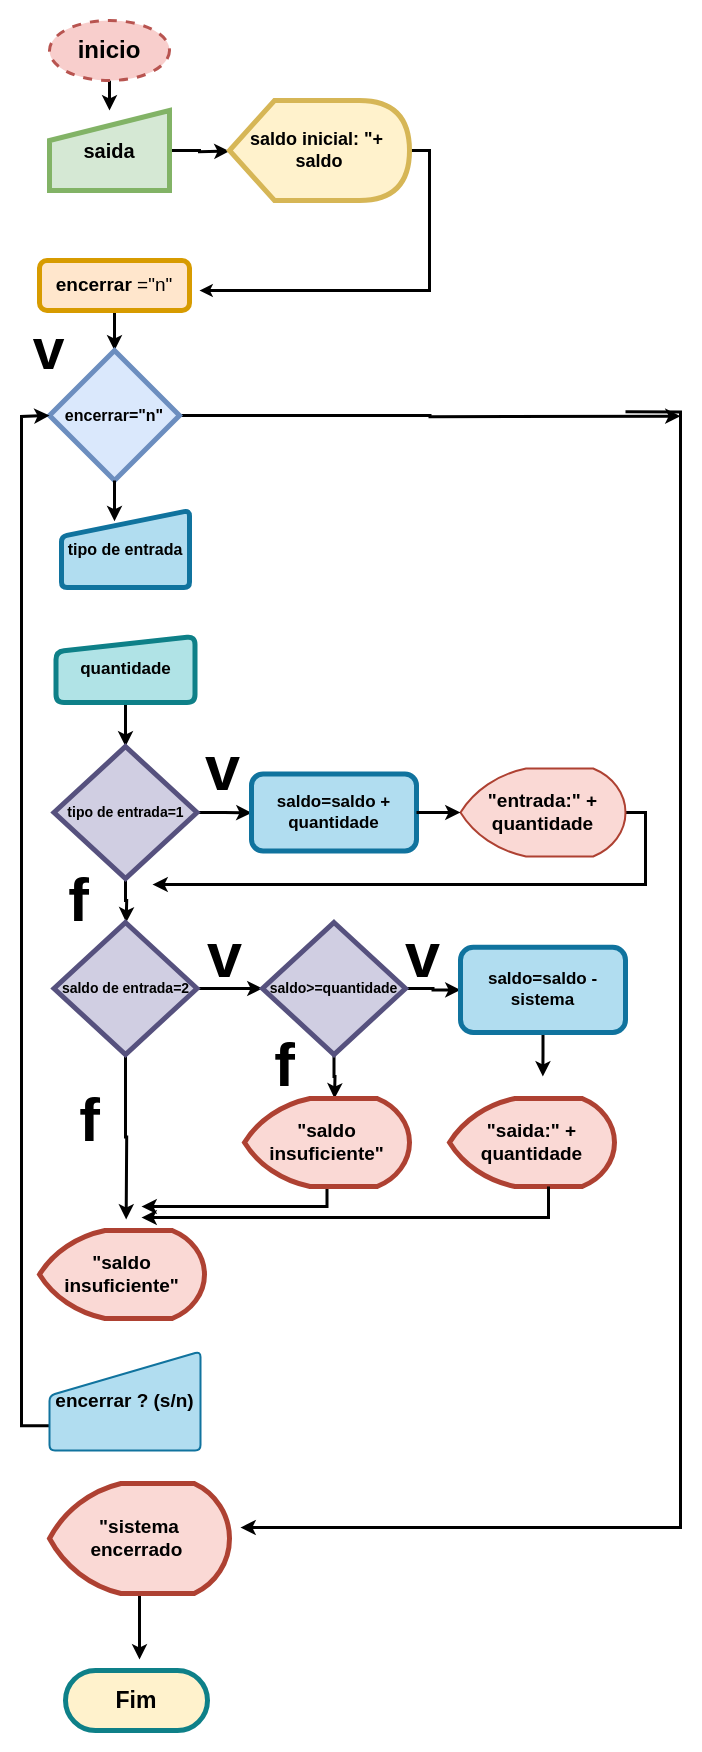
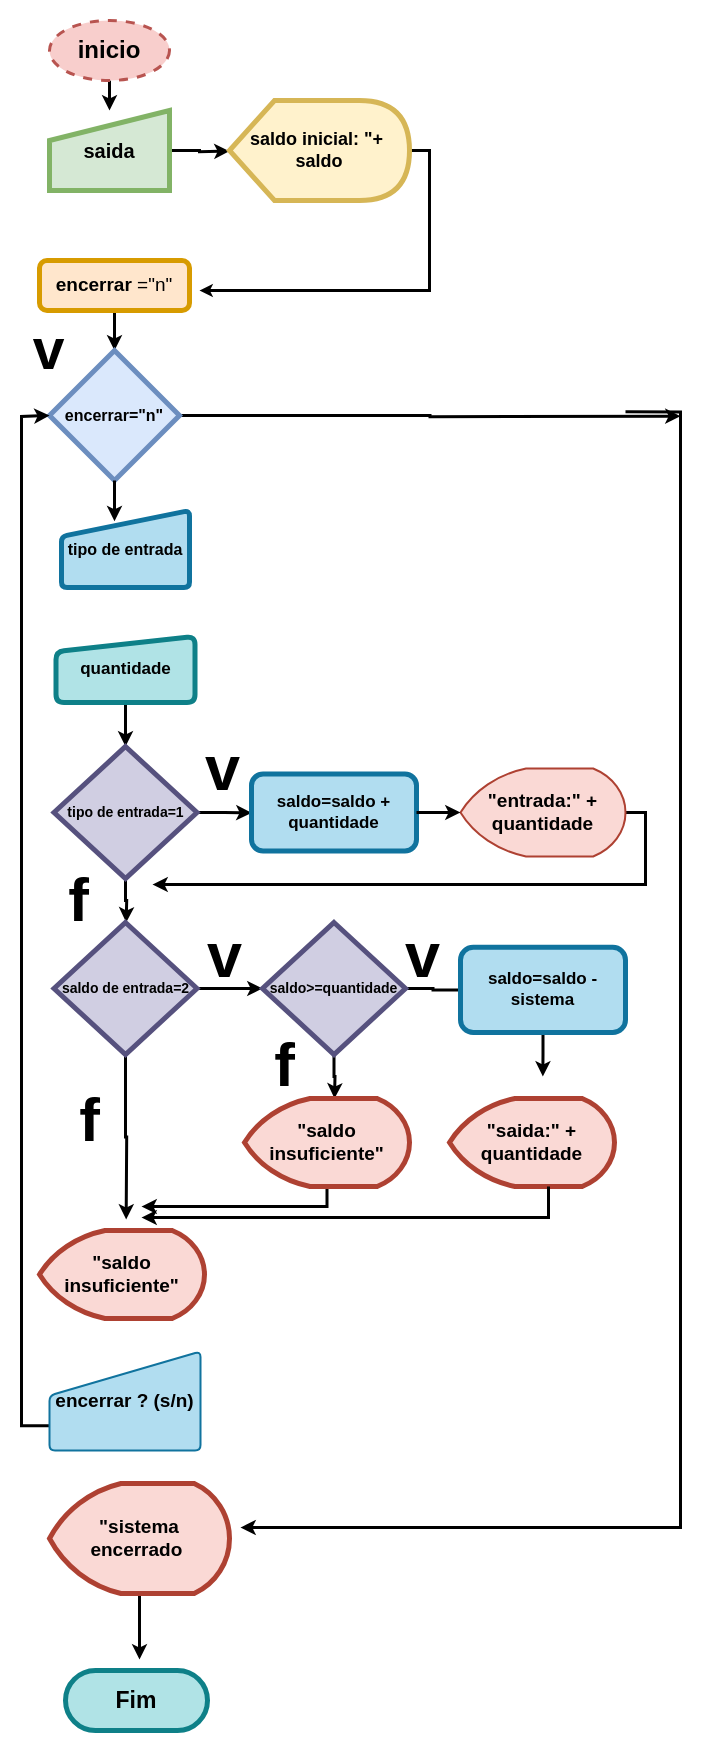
(447, 990) -> (450, 990)
(137, 1701) -> (137, 1701)
